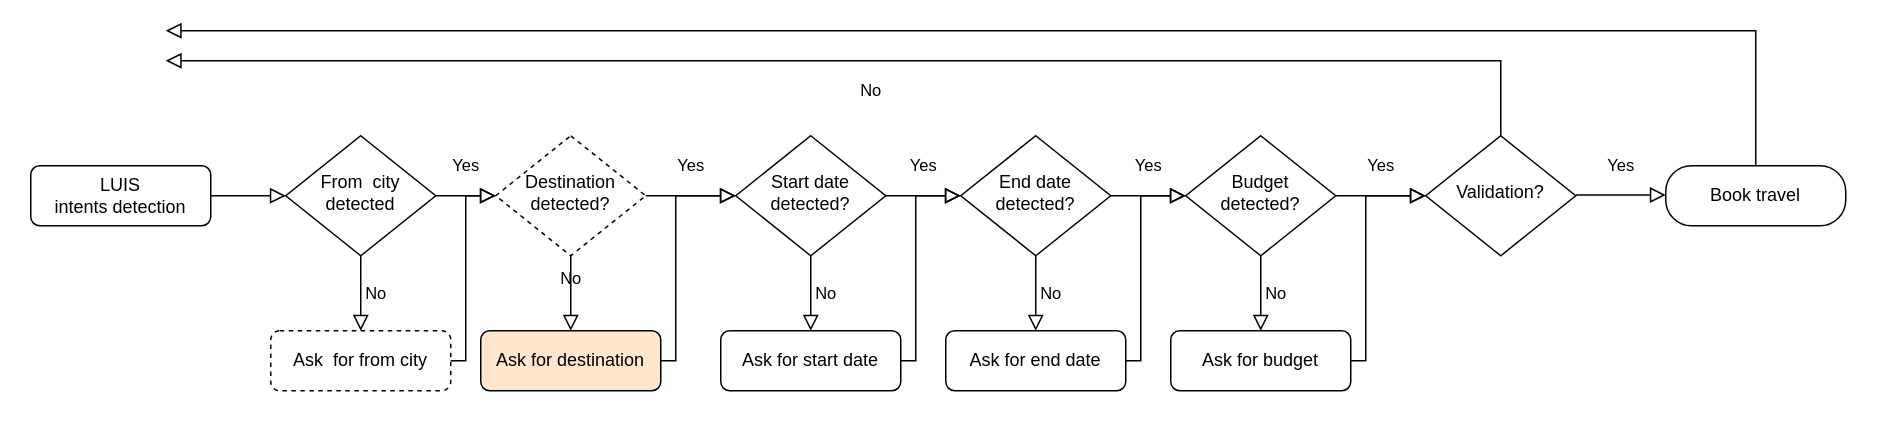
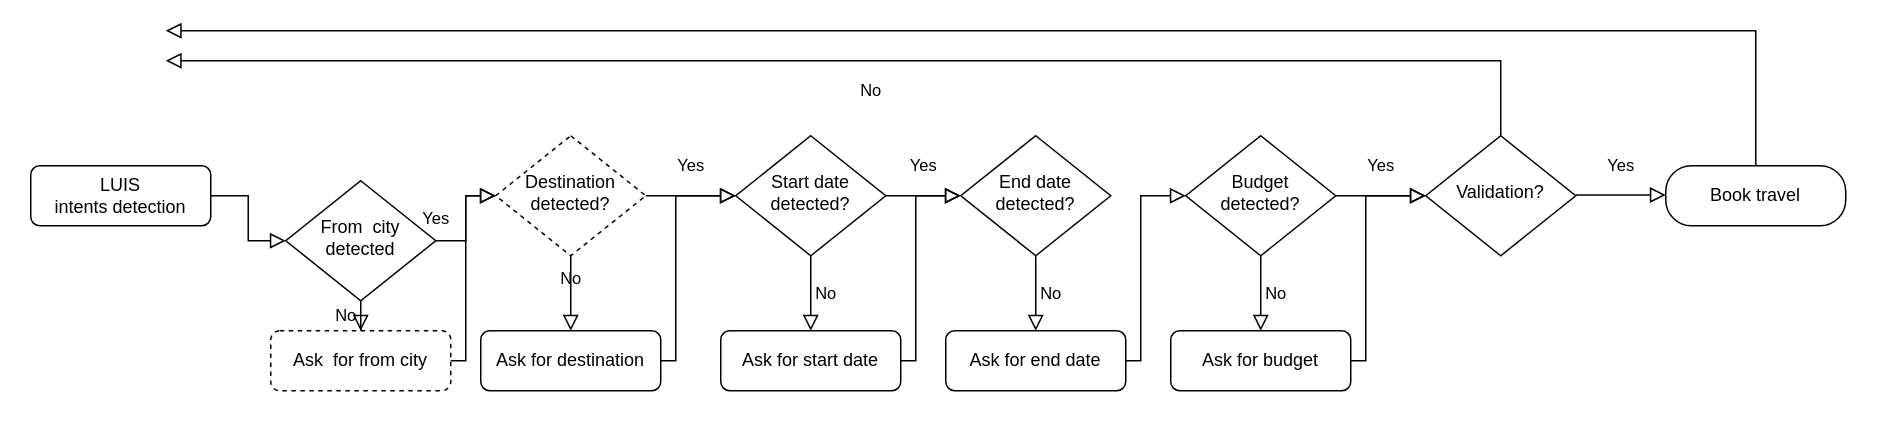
(361, 196) -> (361, 241)
(1124, 196) -> none
(571, 361) -> (571, 361)
